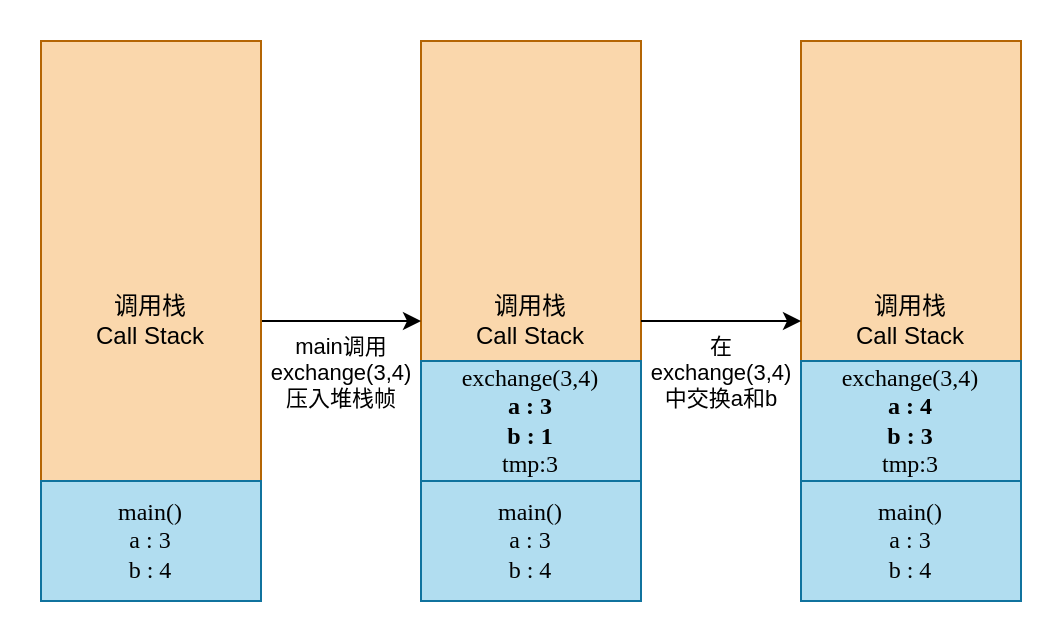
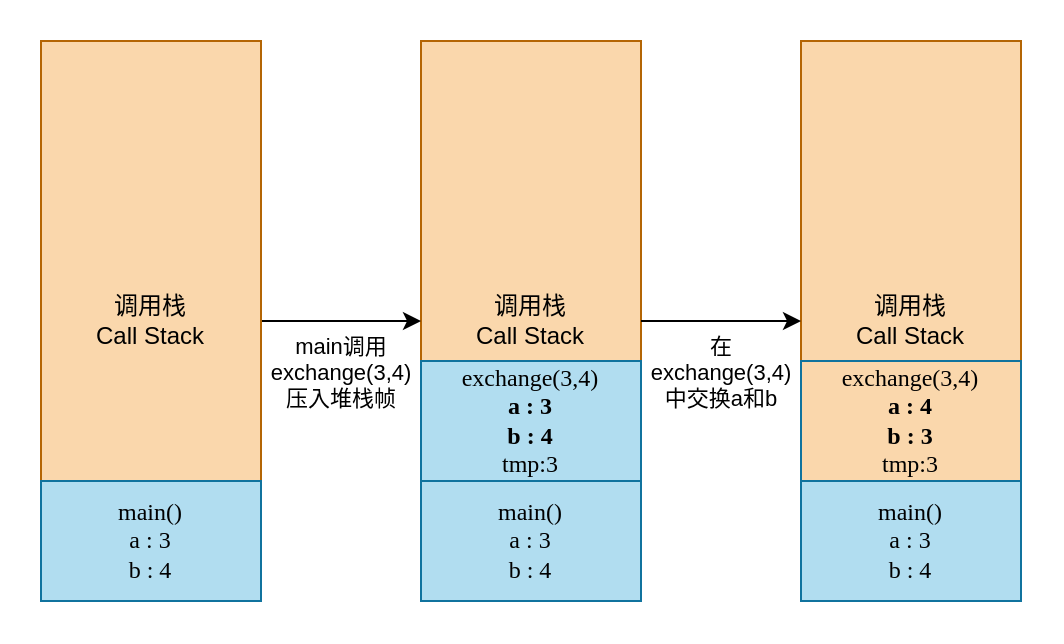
(531, 421) -> (531, 421)
(911, 421) -> (911, 421)
